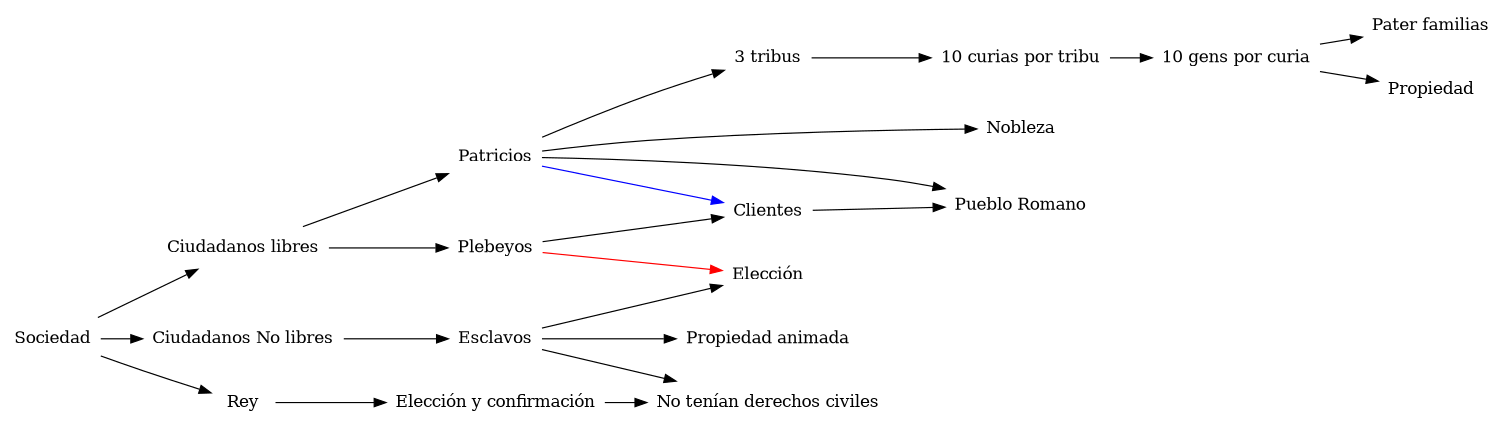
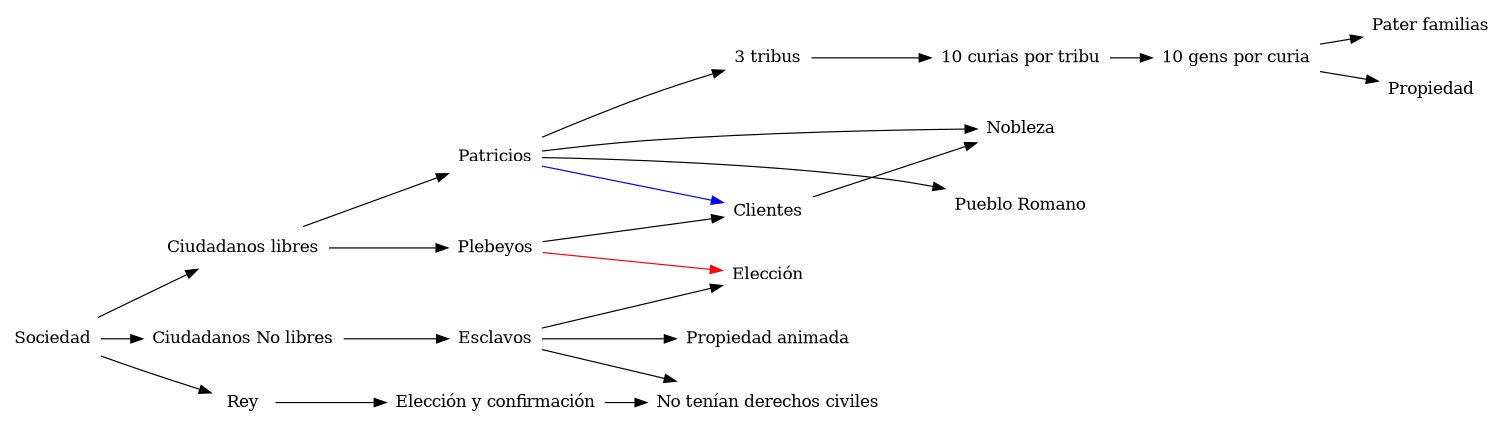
(873, 209) -> (889, 172)
